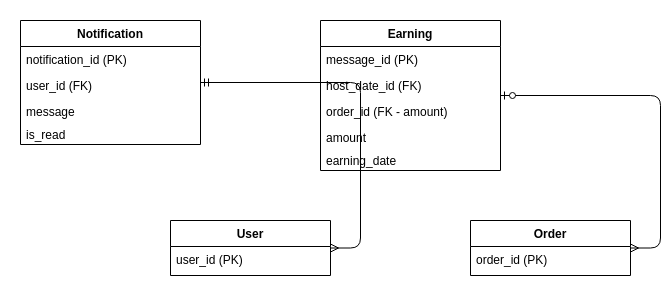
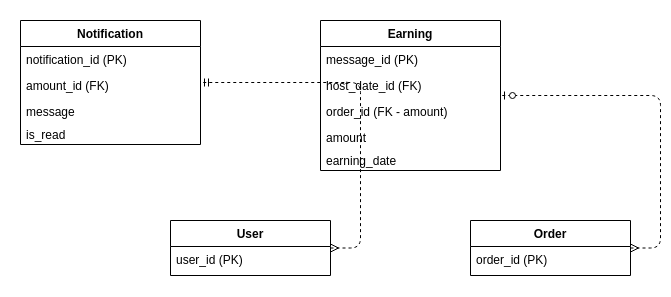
(63, 86) -> (70, 86)
(361, 101) -> (361, 101)
(661, 107) -> (661, 107)
